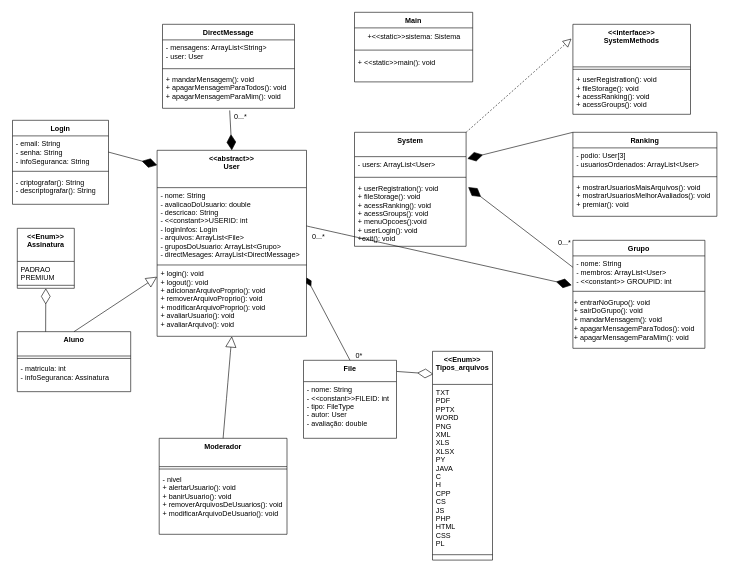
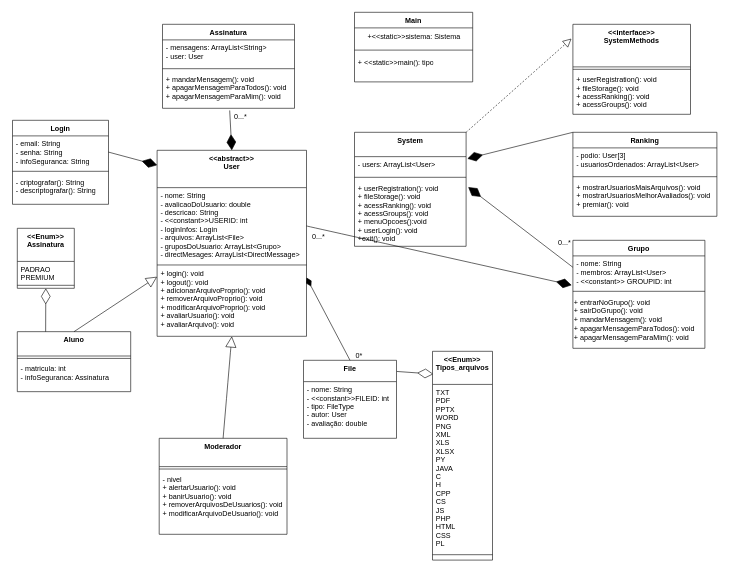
(228, 33) -> (228, 33)
(401, 63) -> (401, 63)
